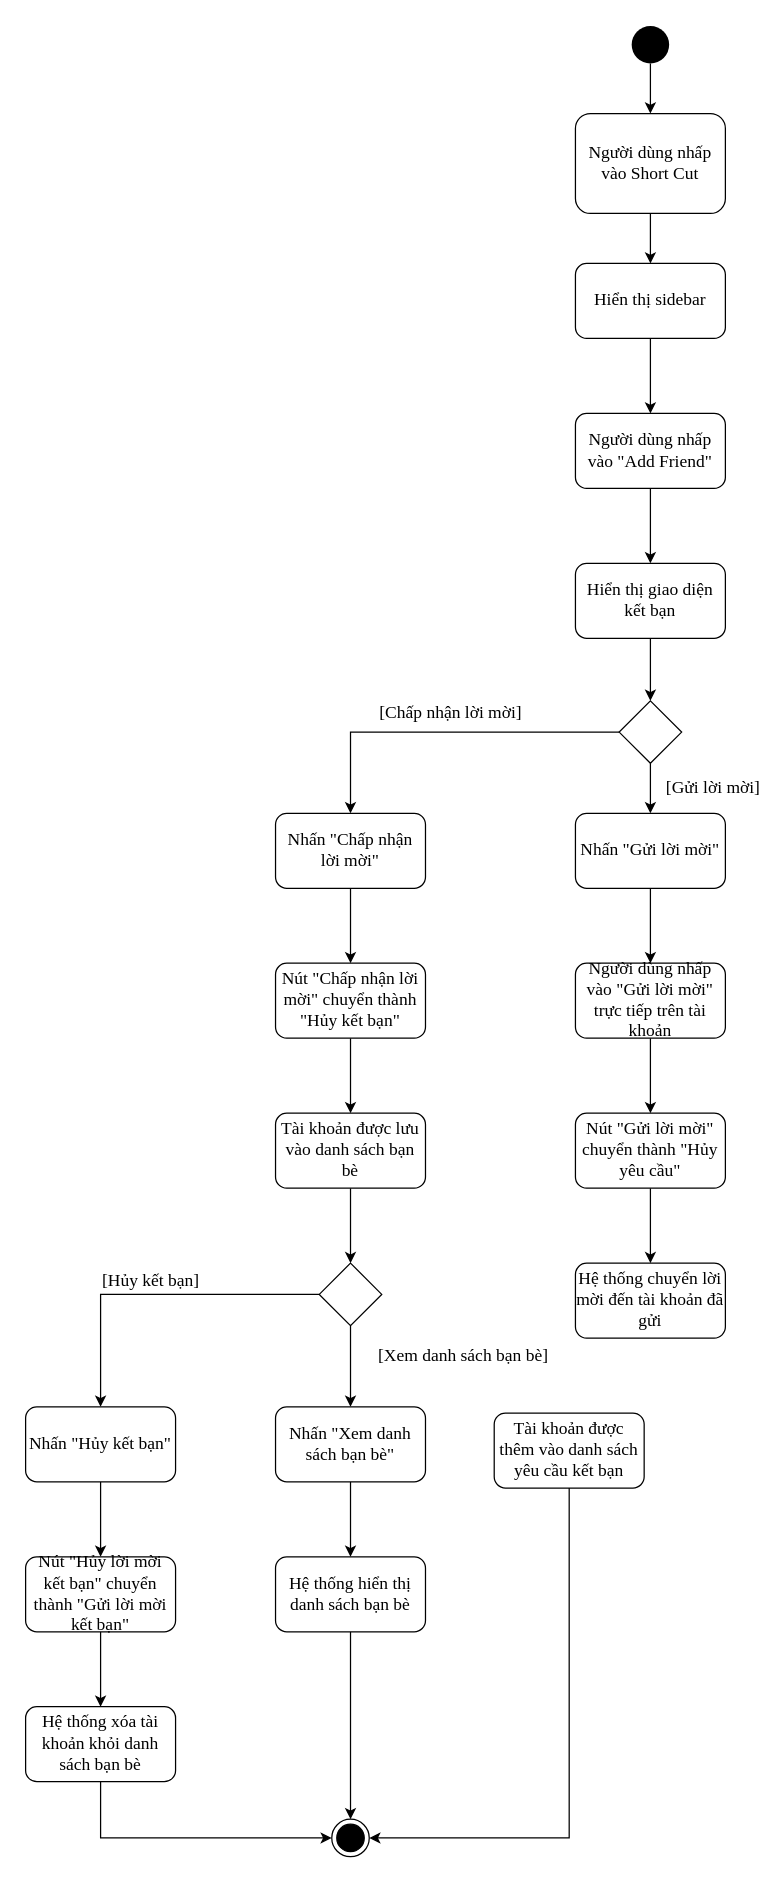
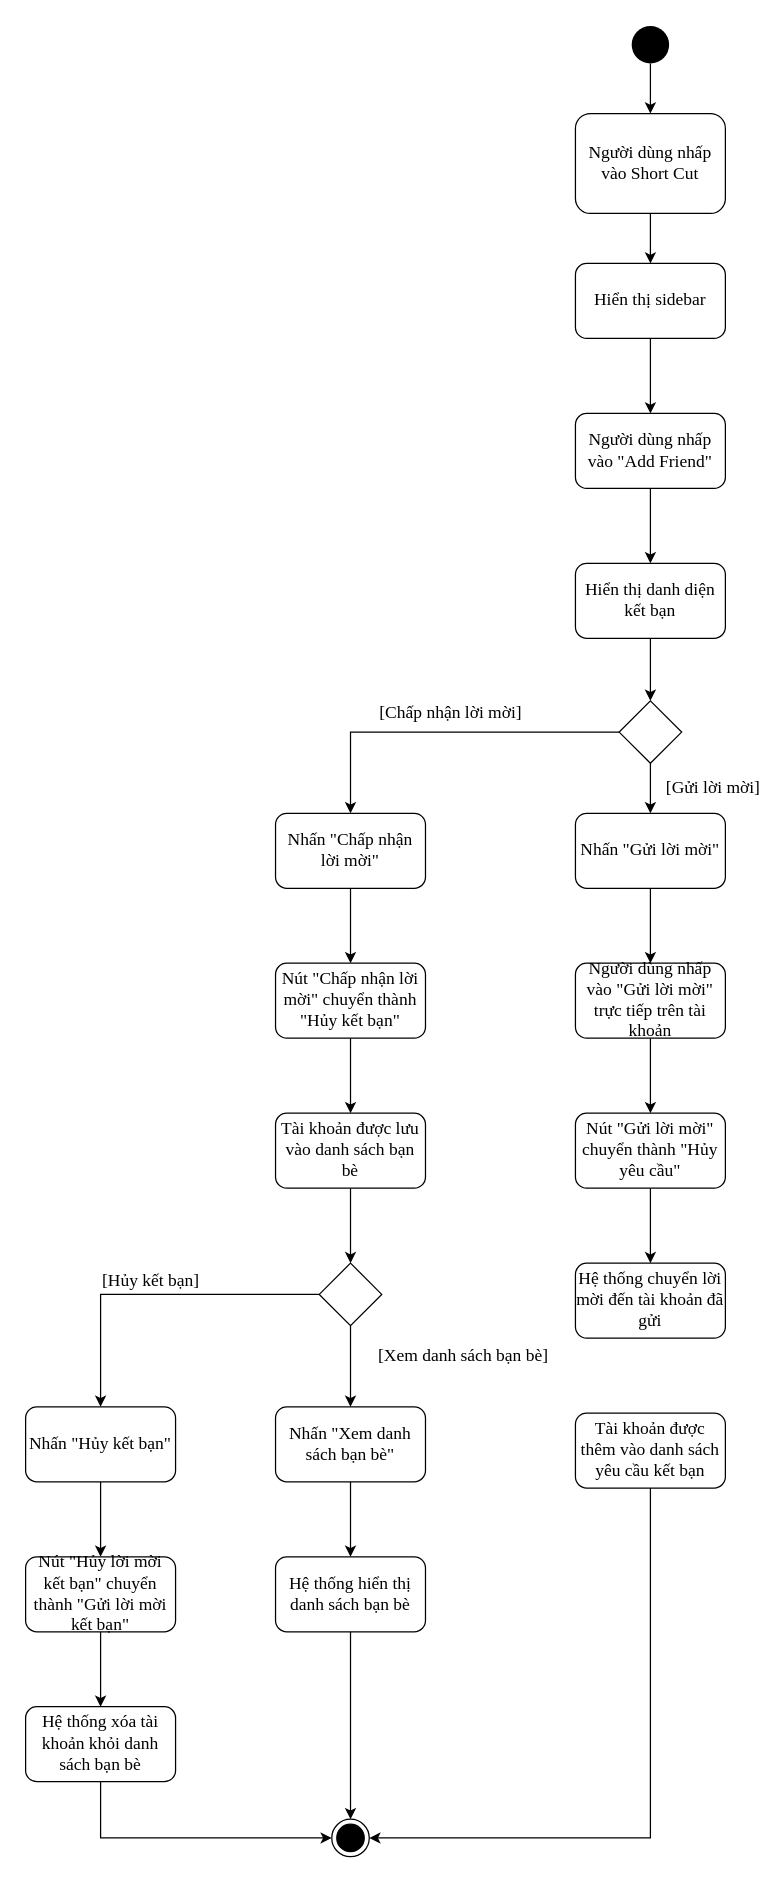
(651, 601) -> (651, 601)
(569, 1451) -> (651, 1451)
